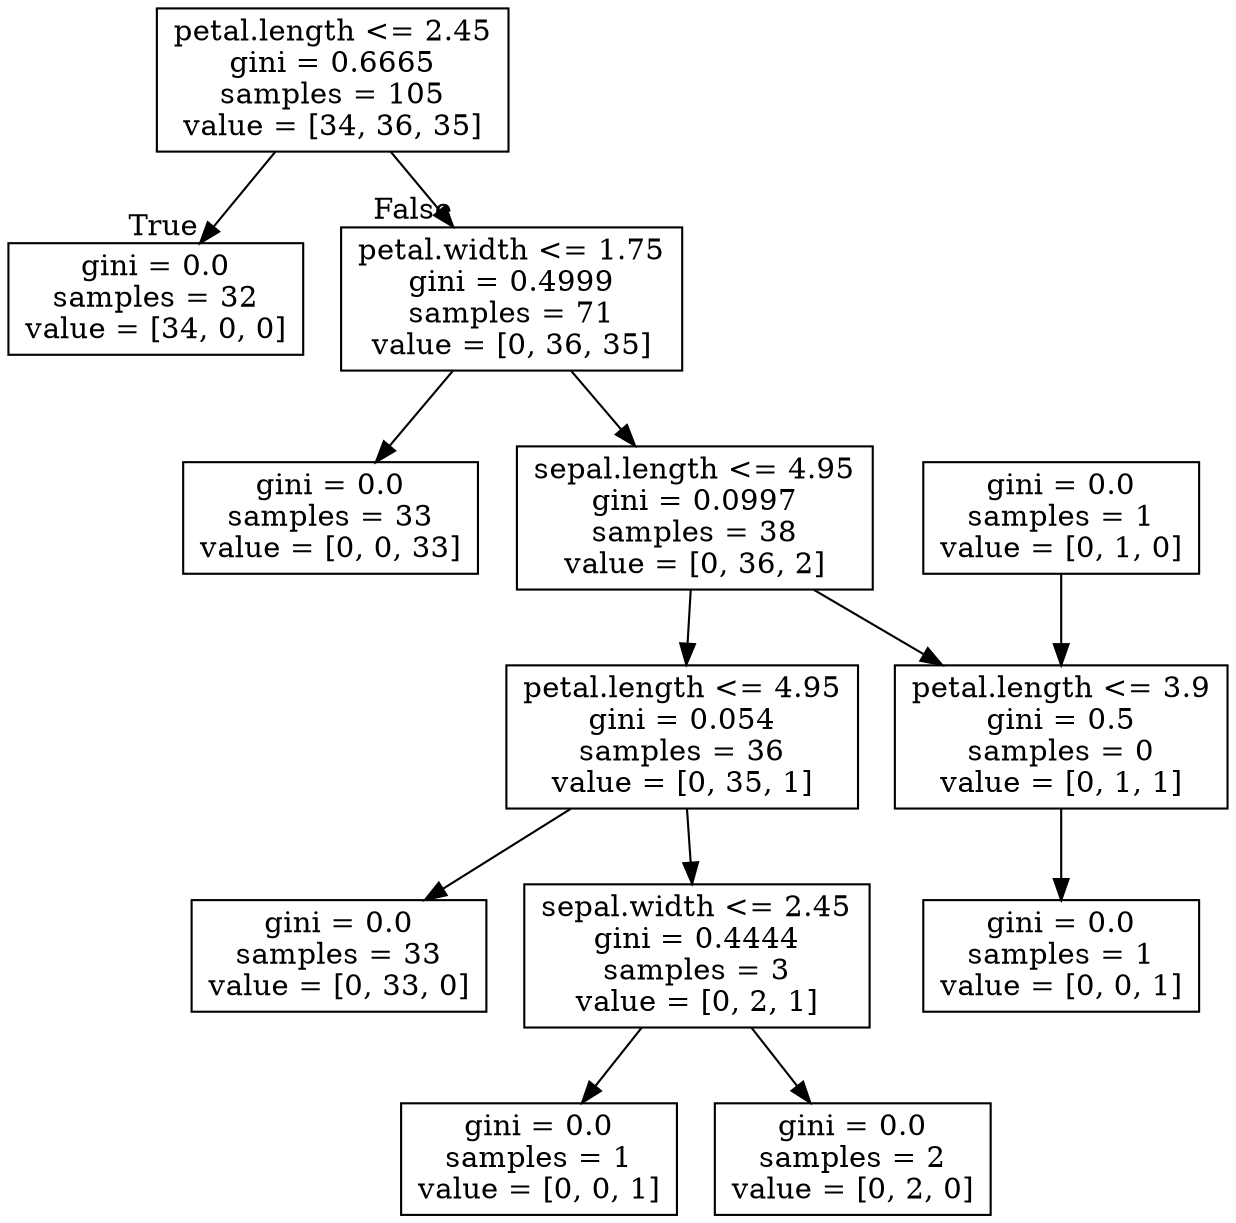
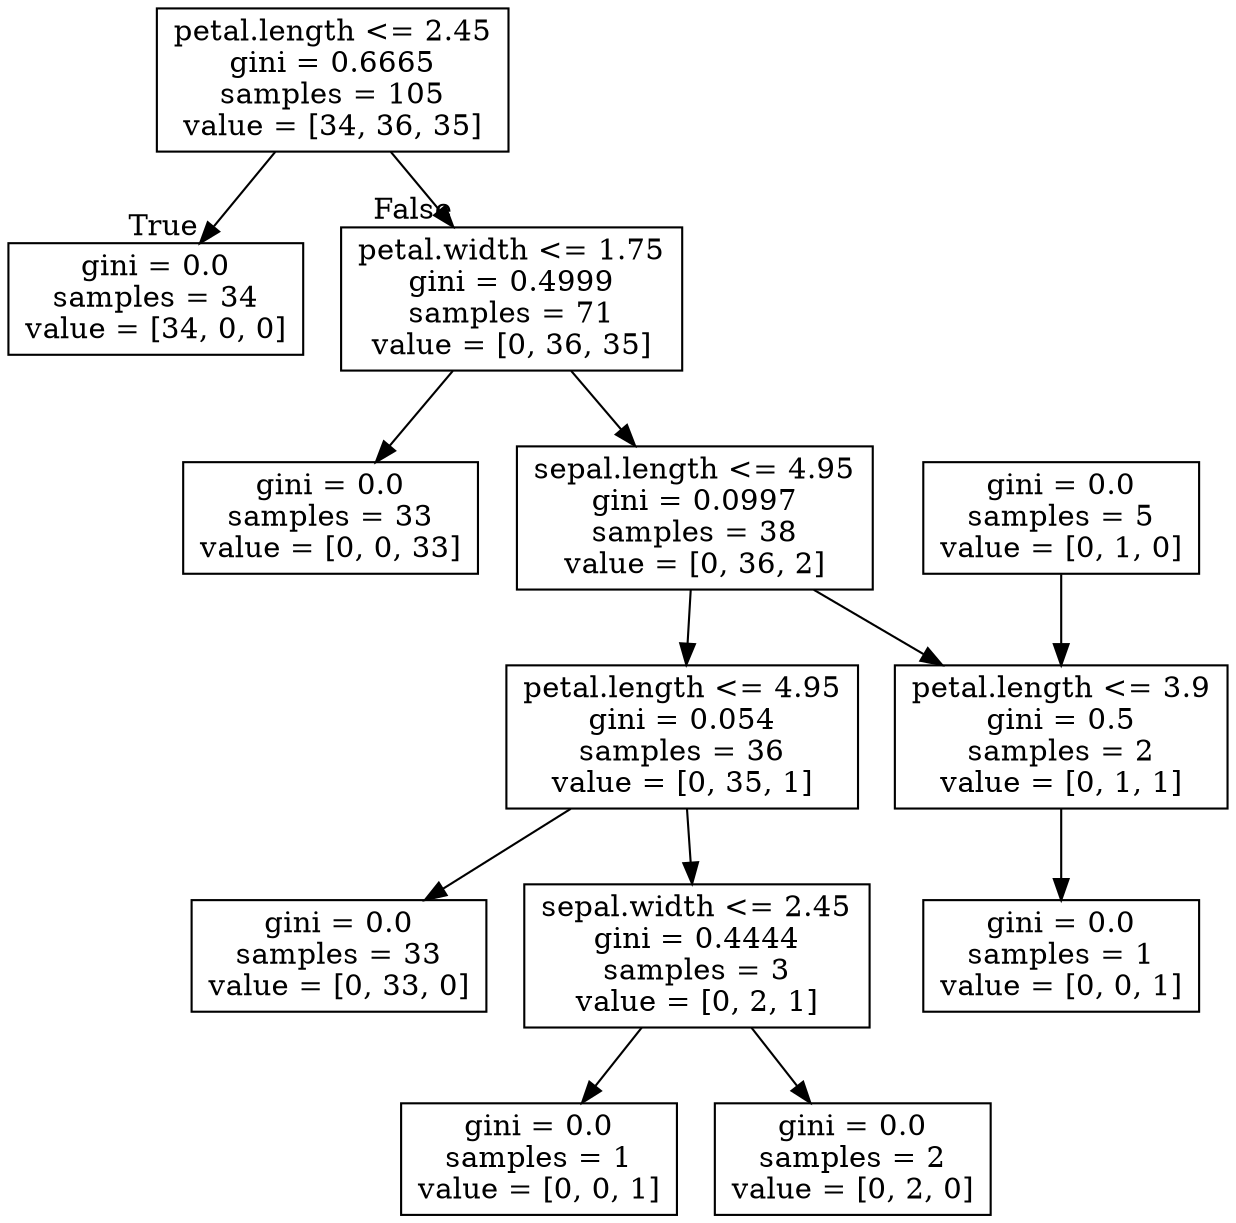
(156, 299) -> (156, 299)
(1061, 518) -> (1061, 518)
(1061, 737) -> (1061, 737)
